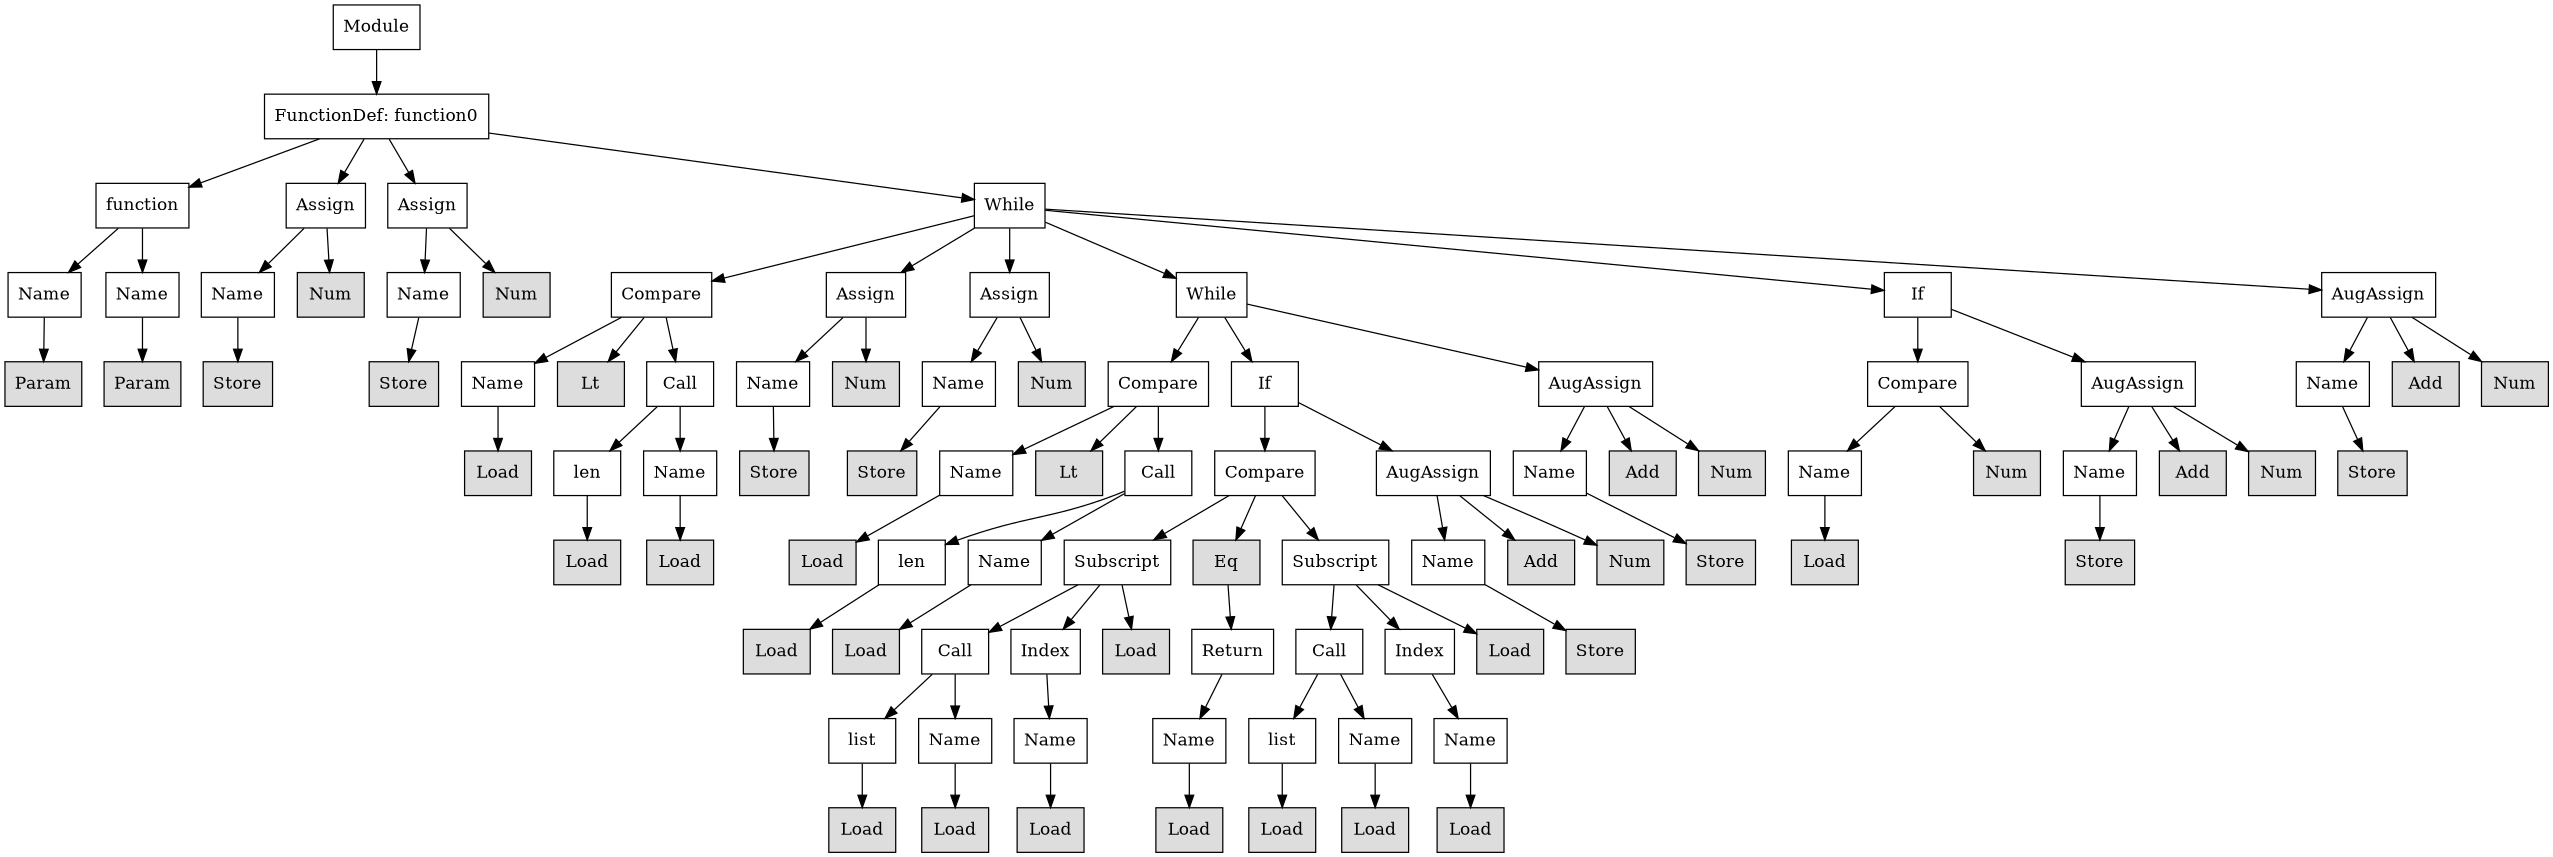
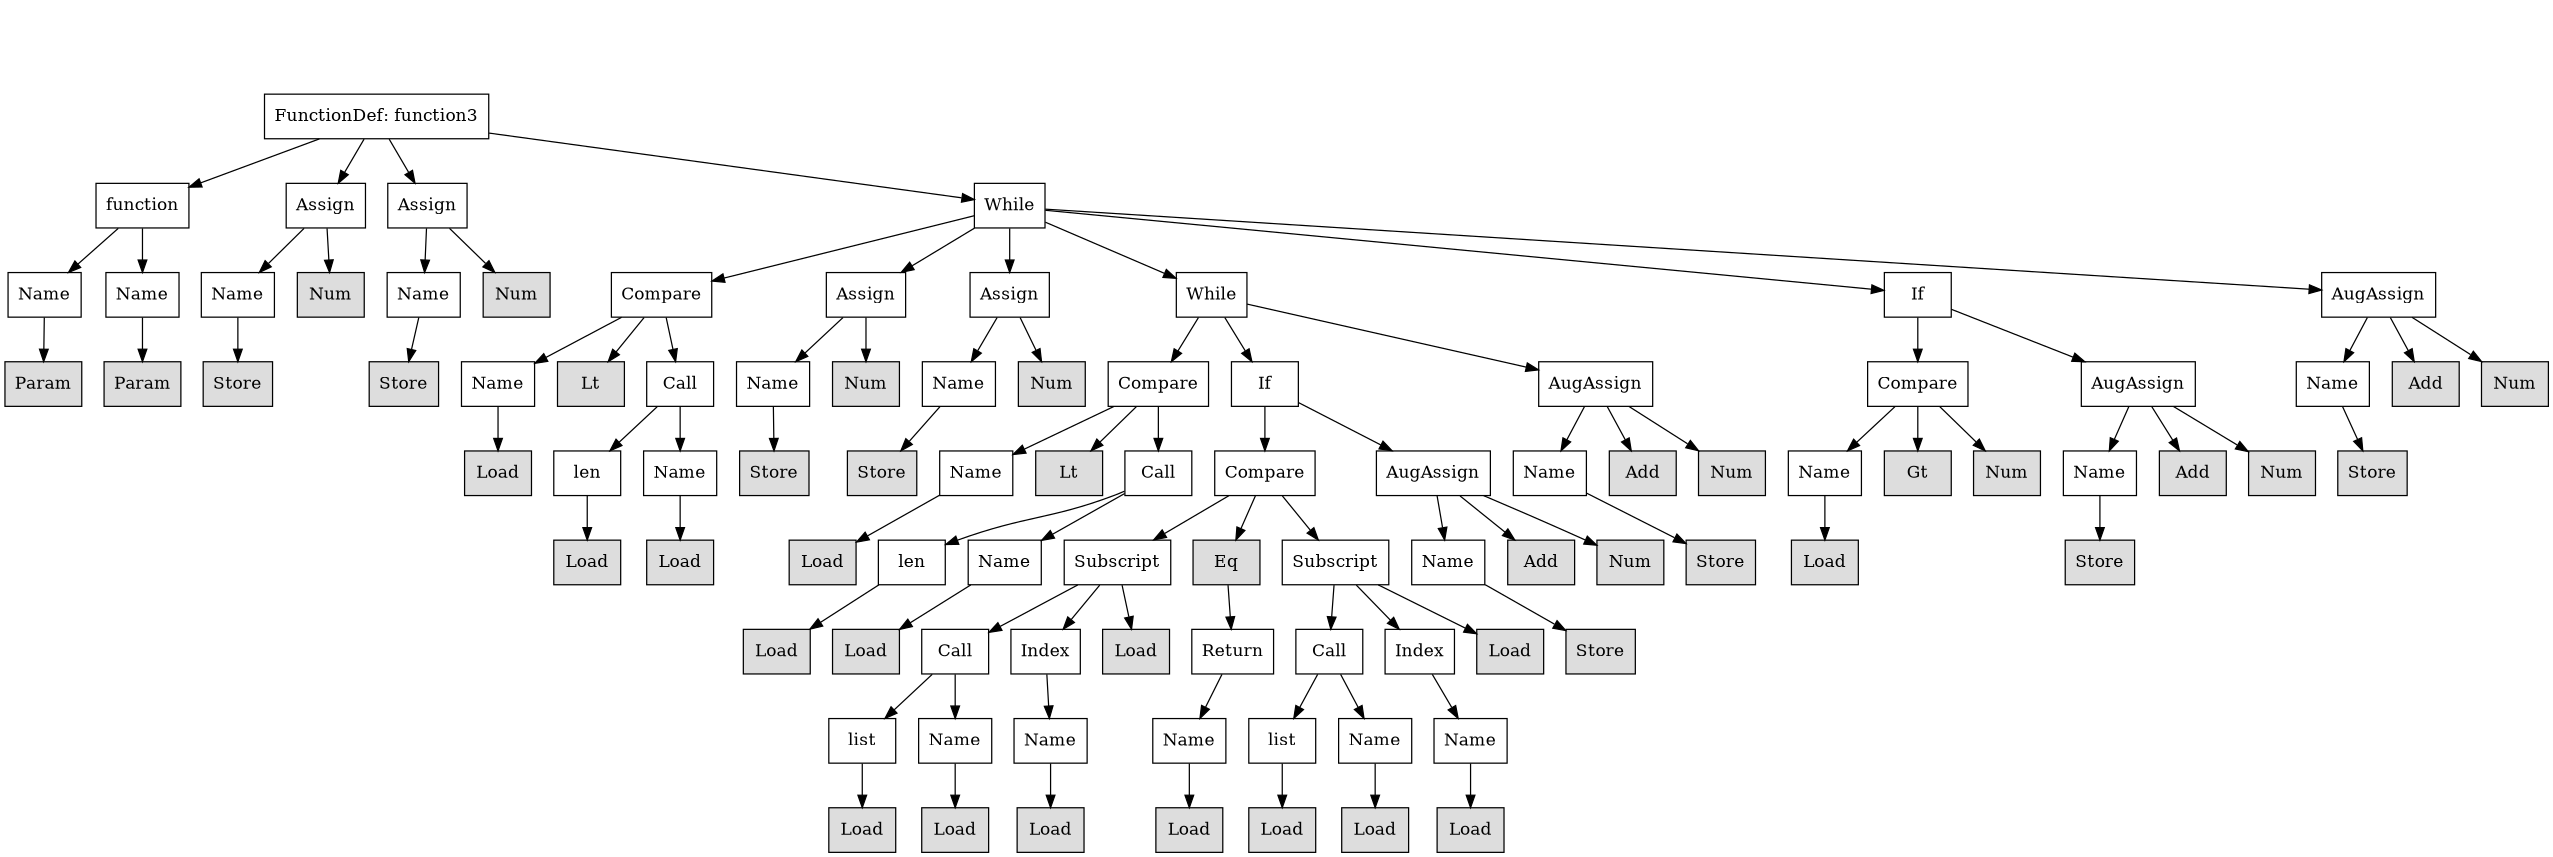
(377, 27) -> none
(377, 116) -> (377, 116)
none -> (1918, 473)
